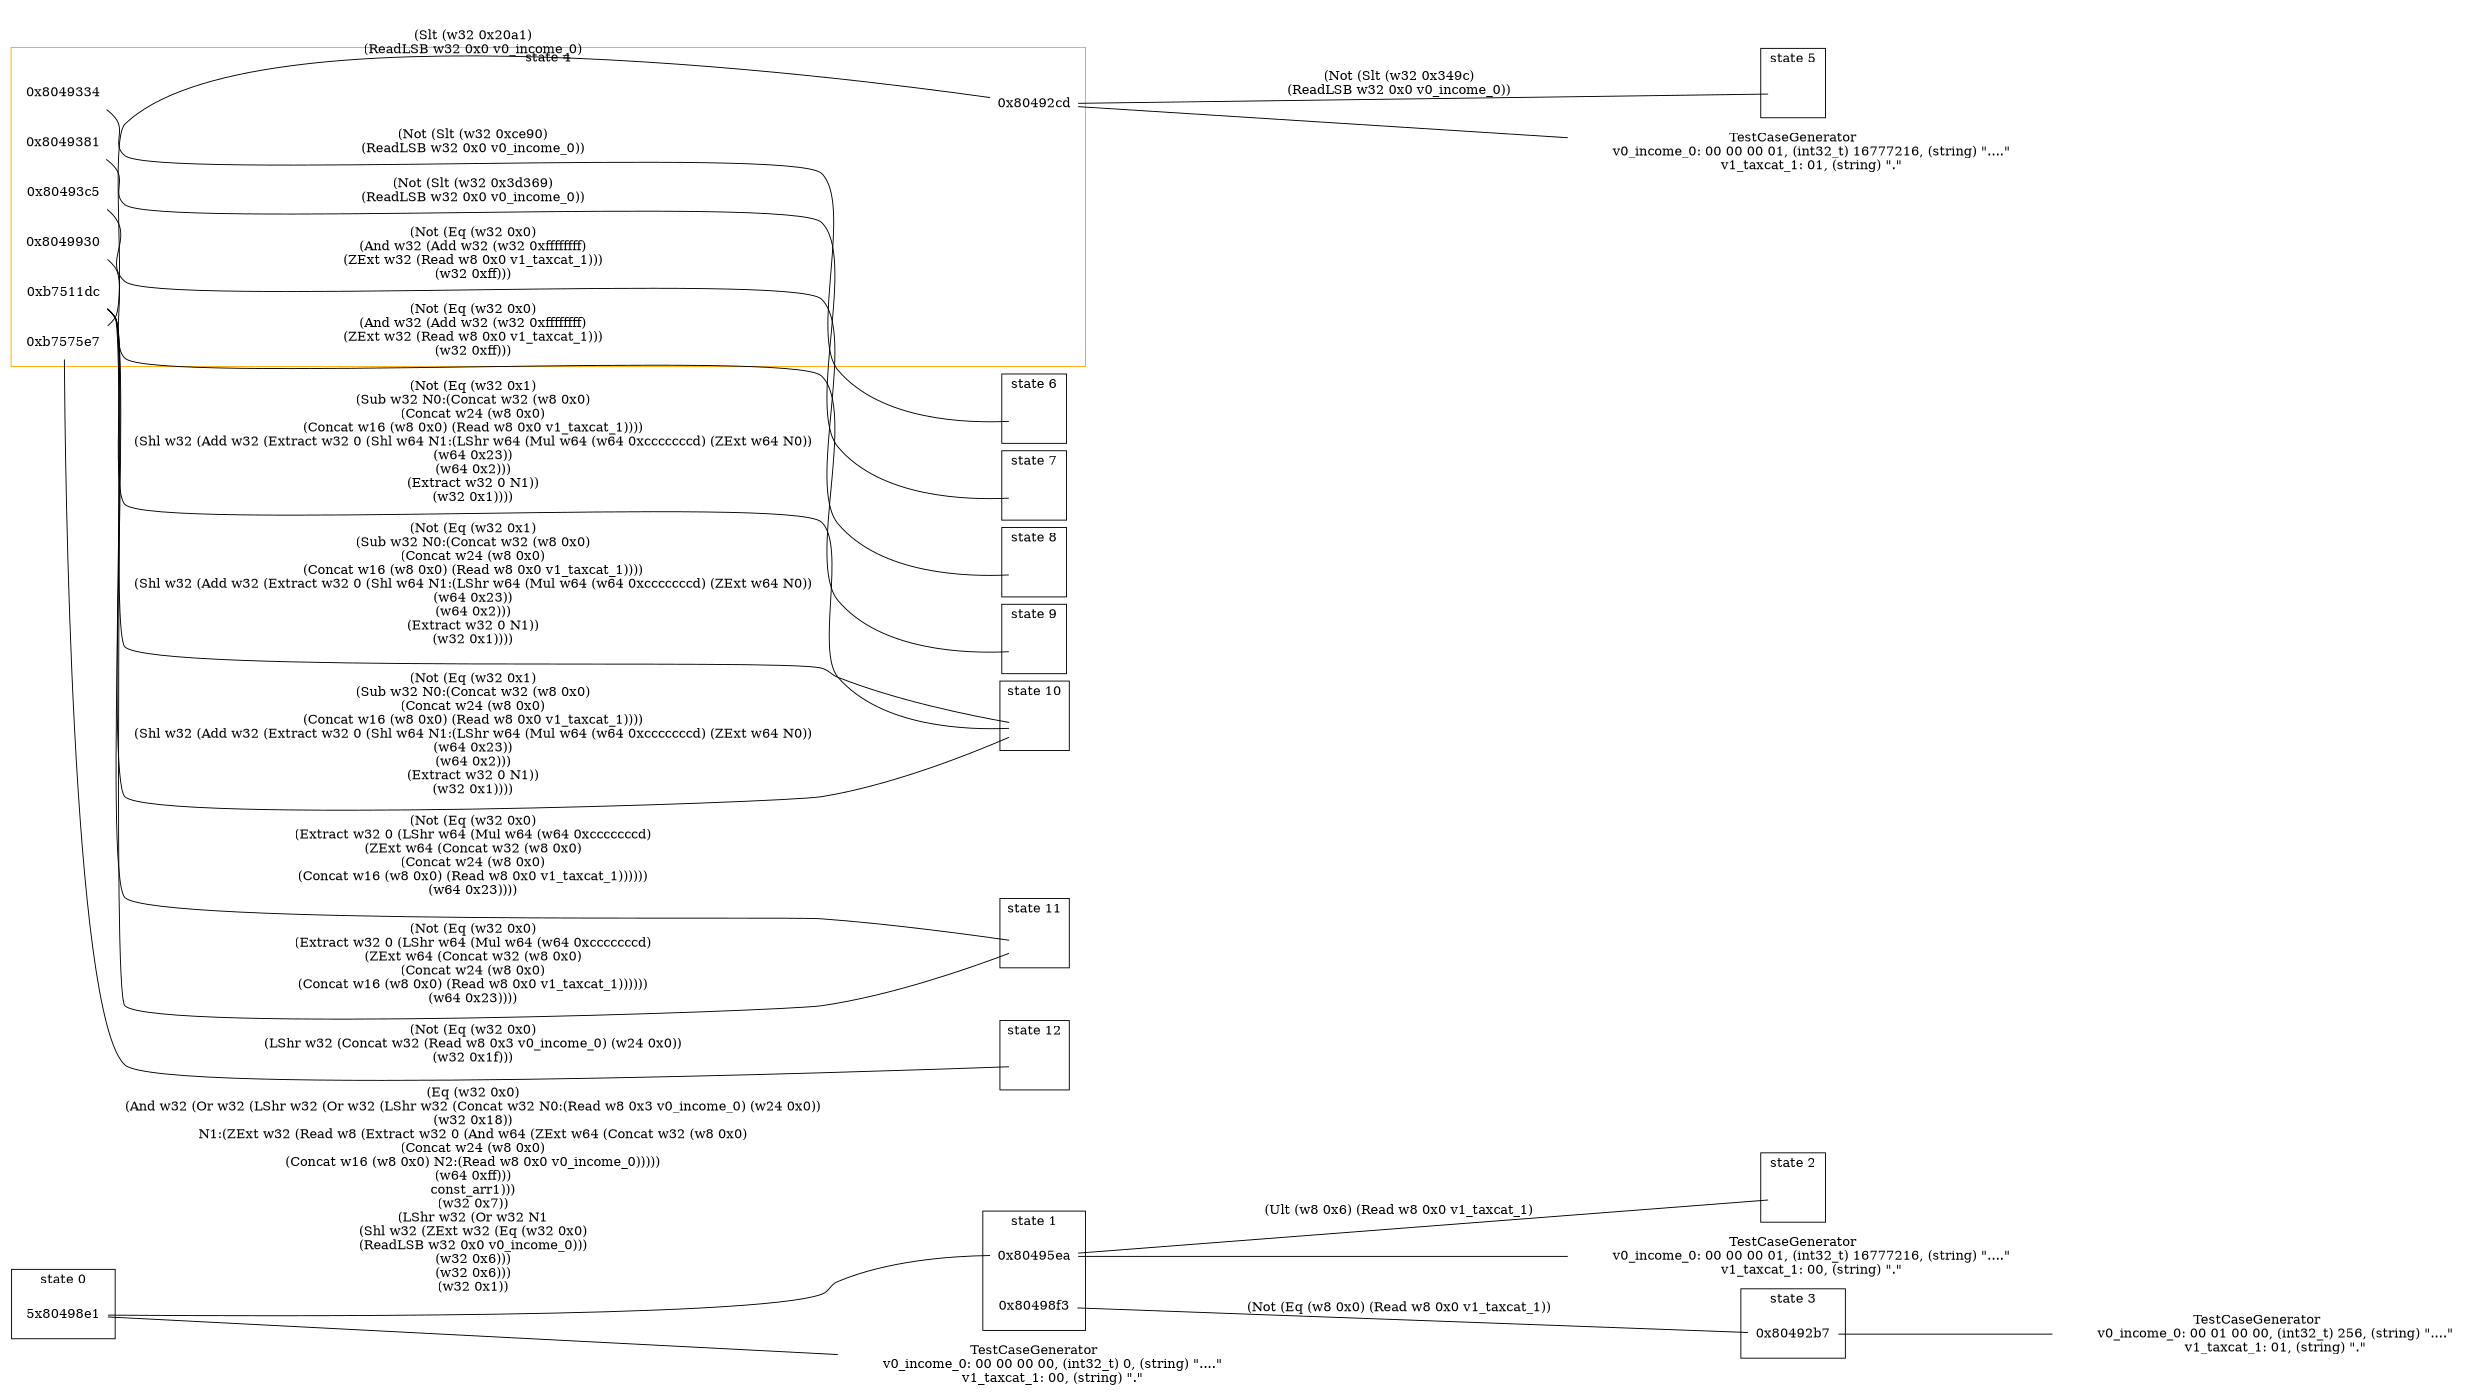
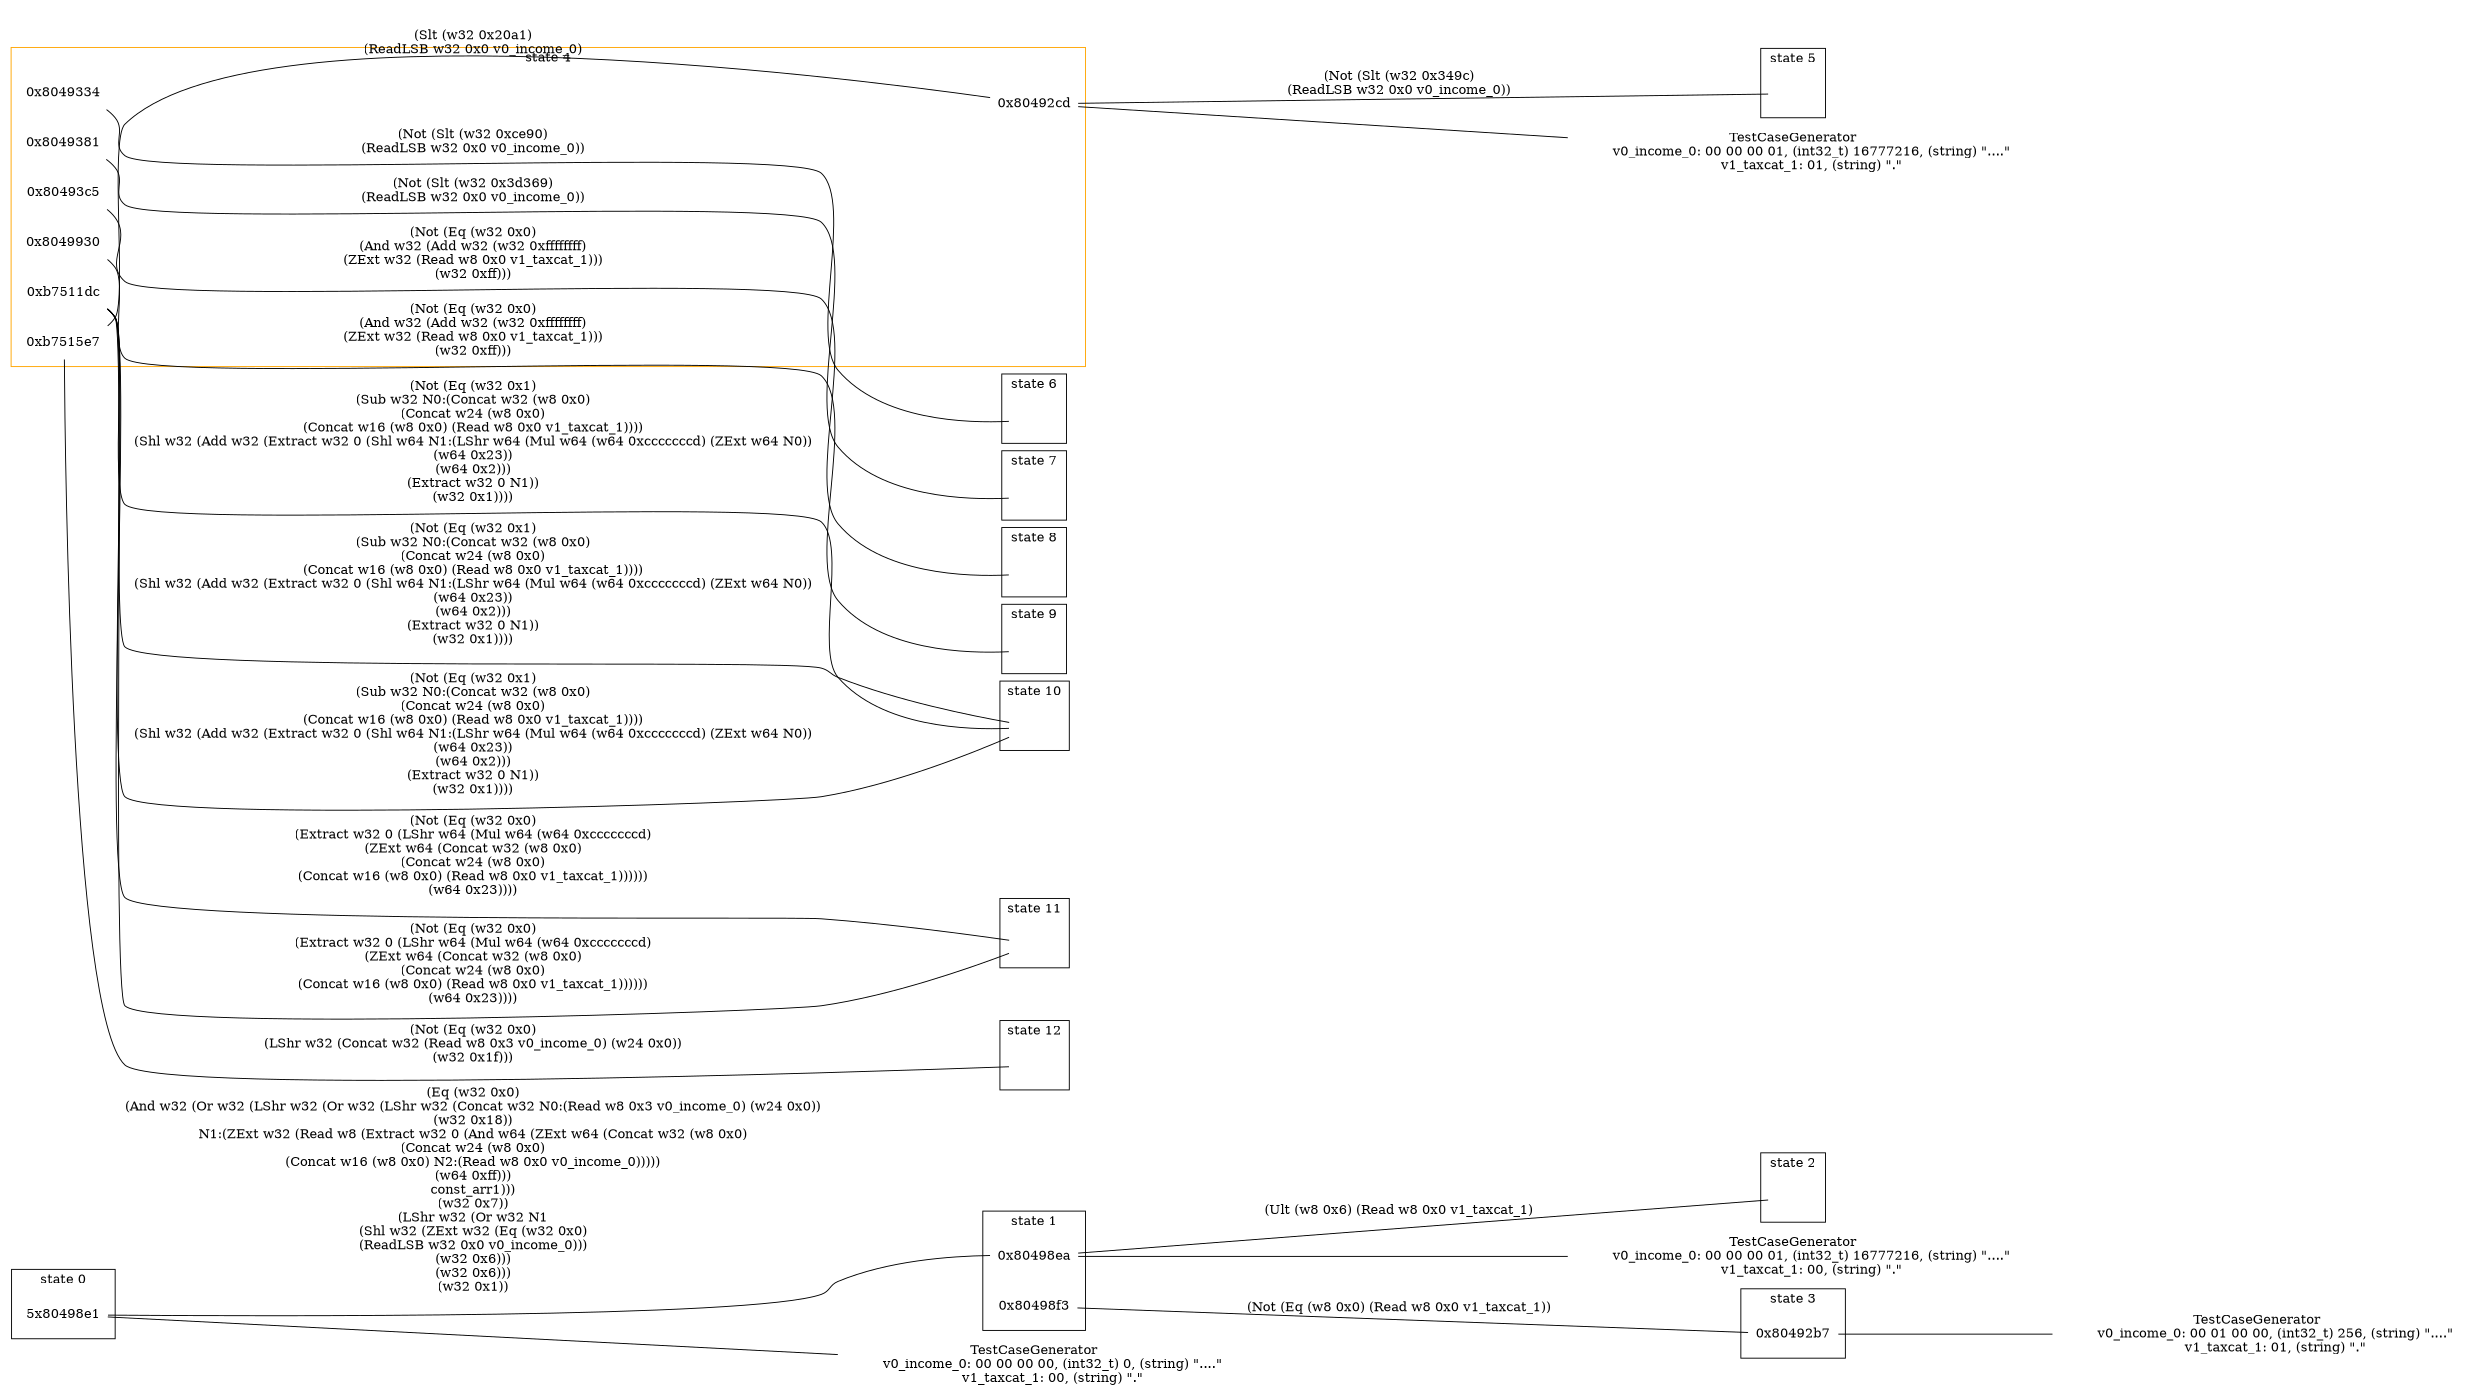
(63, 343) -> (63, 343)
(1034, 1256) -> (1034, 1256)
